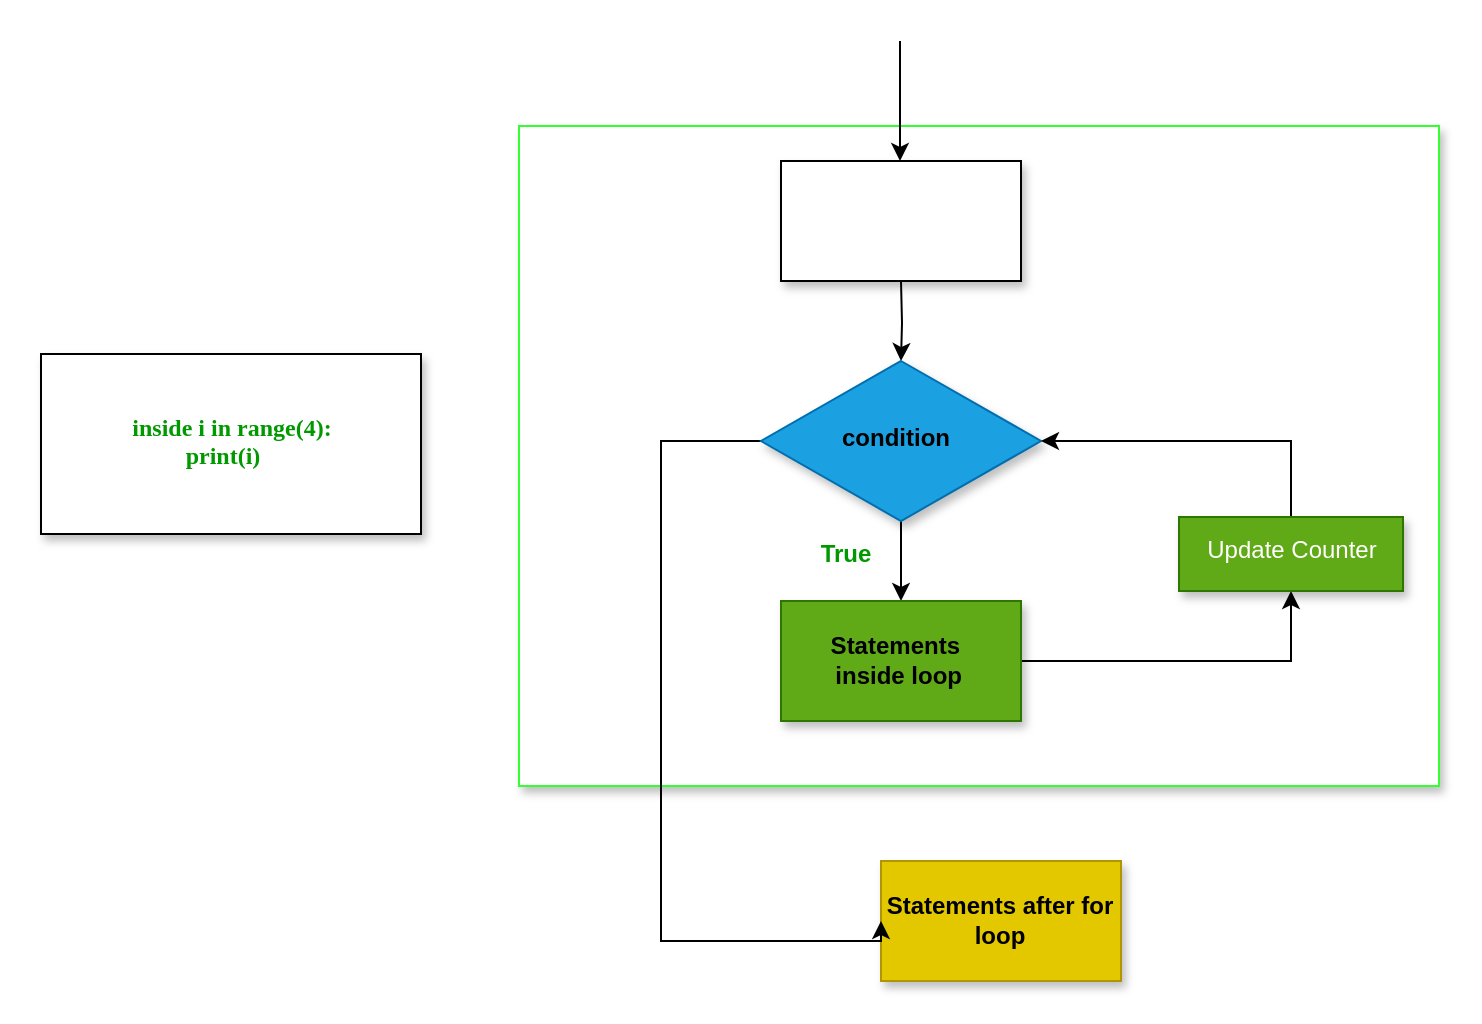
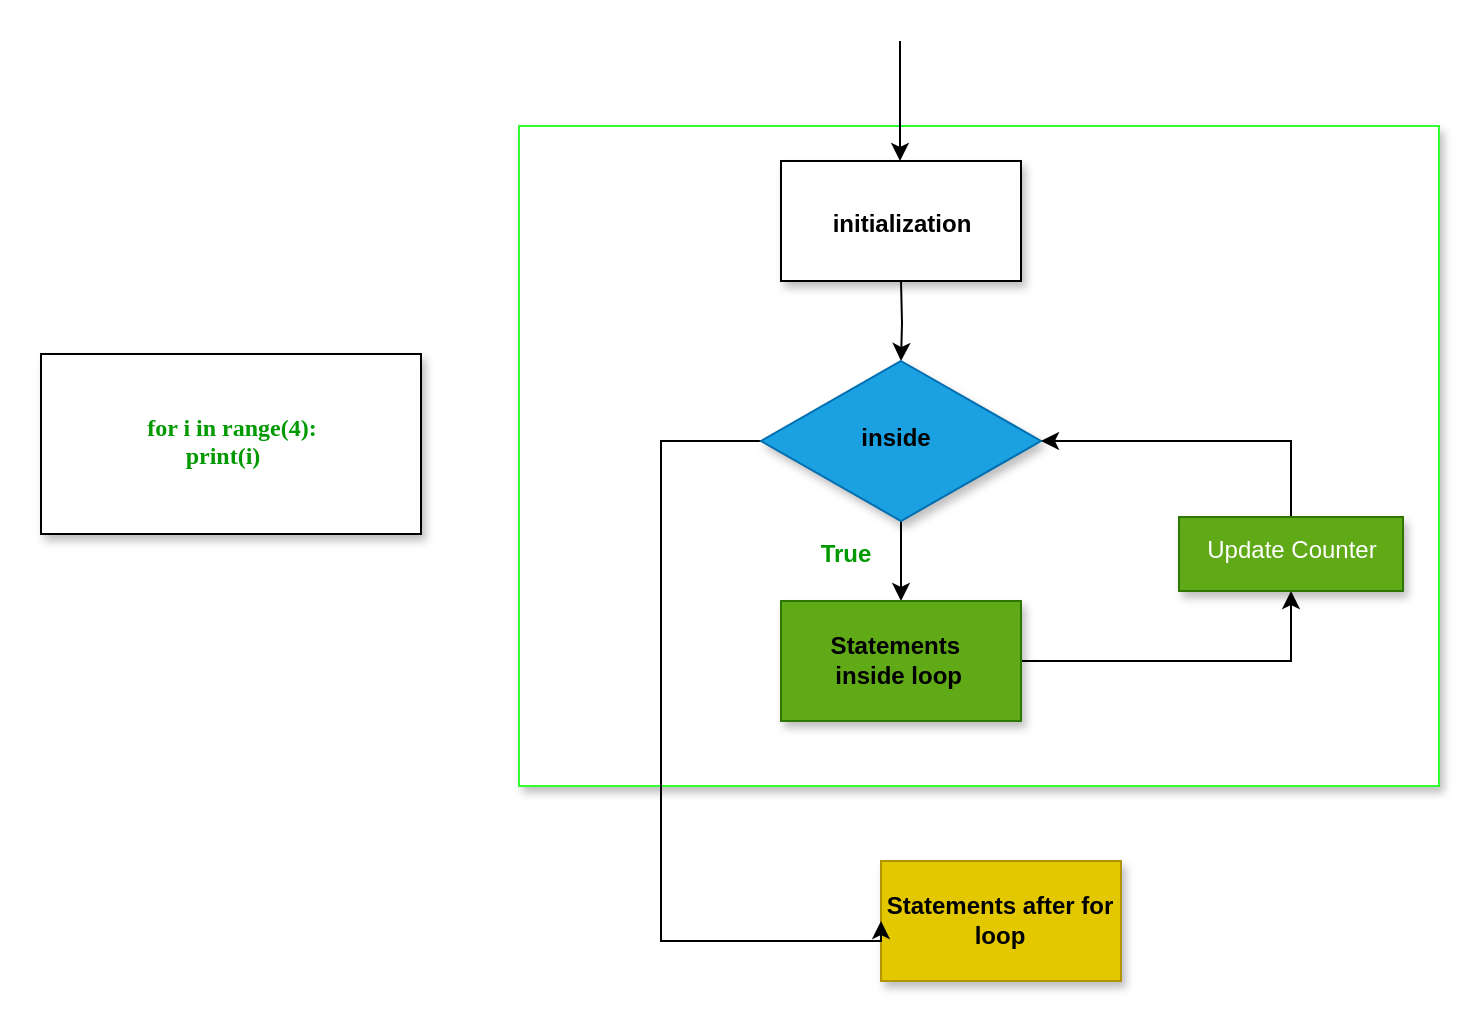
none -> (903, 225)
(897, 439) -> (897, 439)
(233, 457) -> (233, 457)
